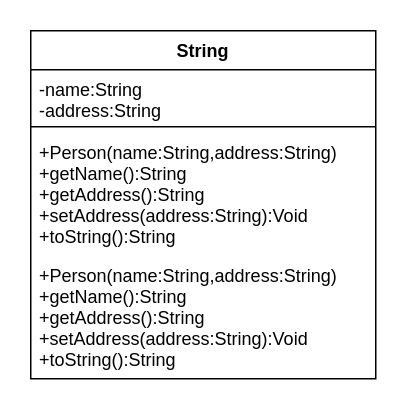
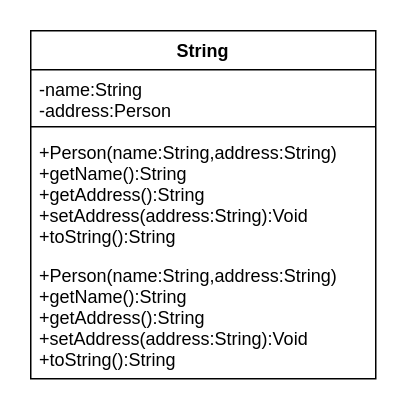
(95, 90) -> (95, 90)
